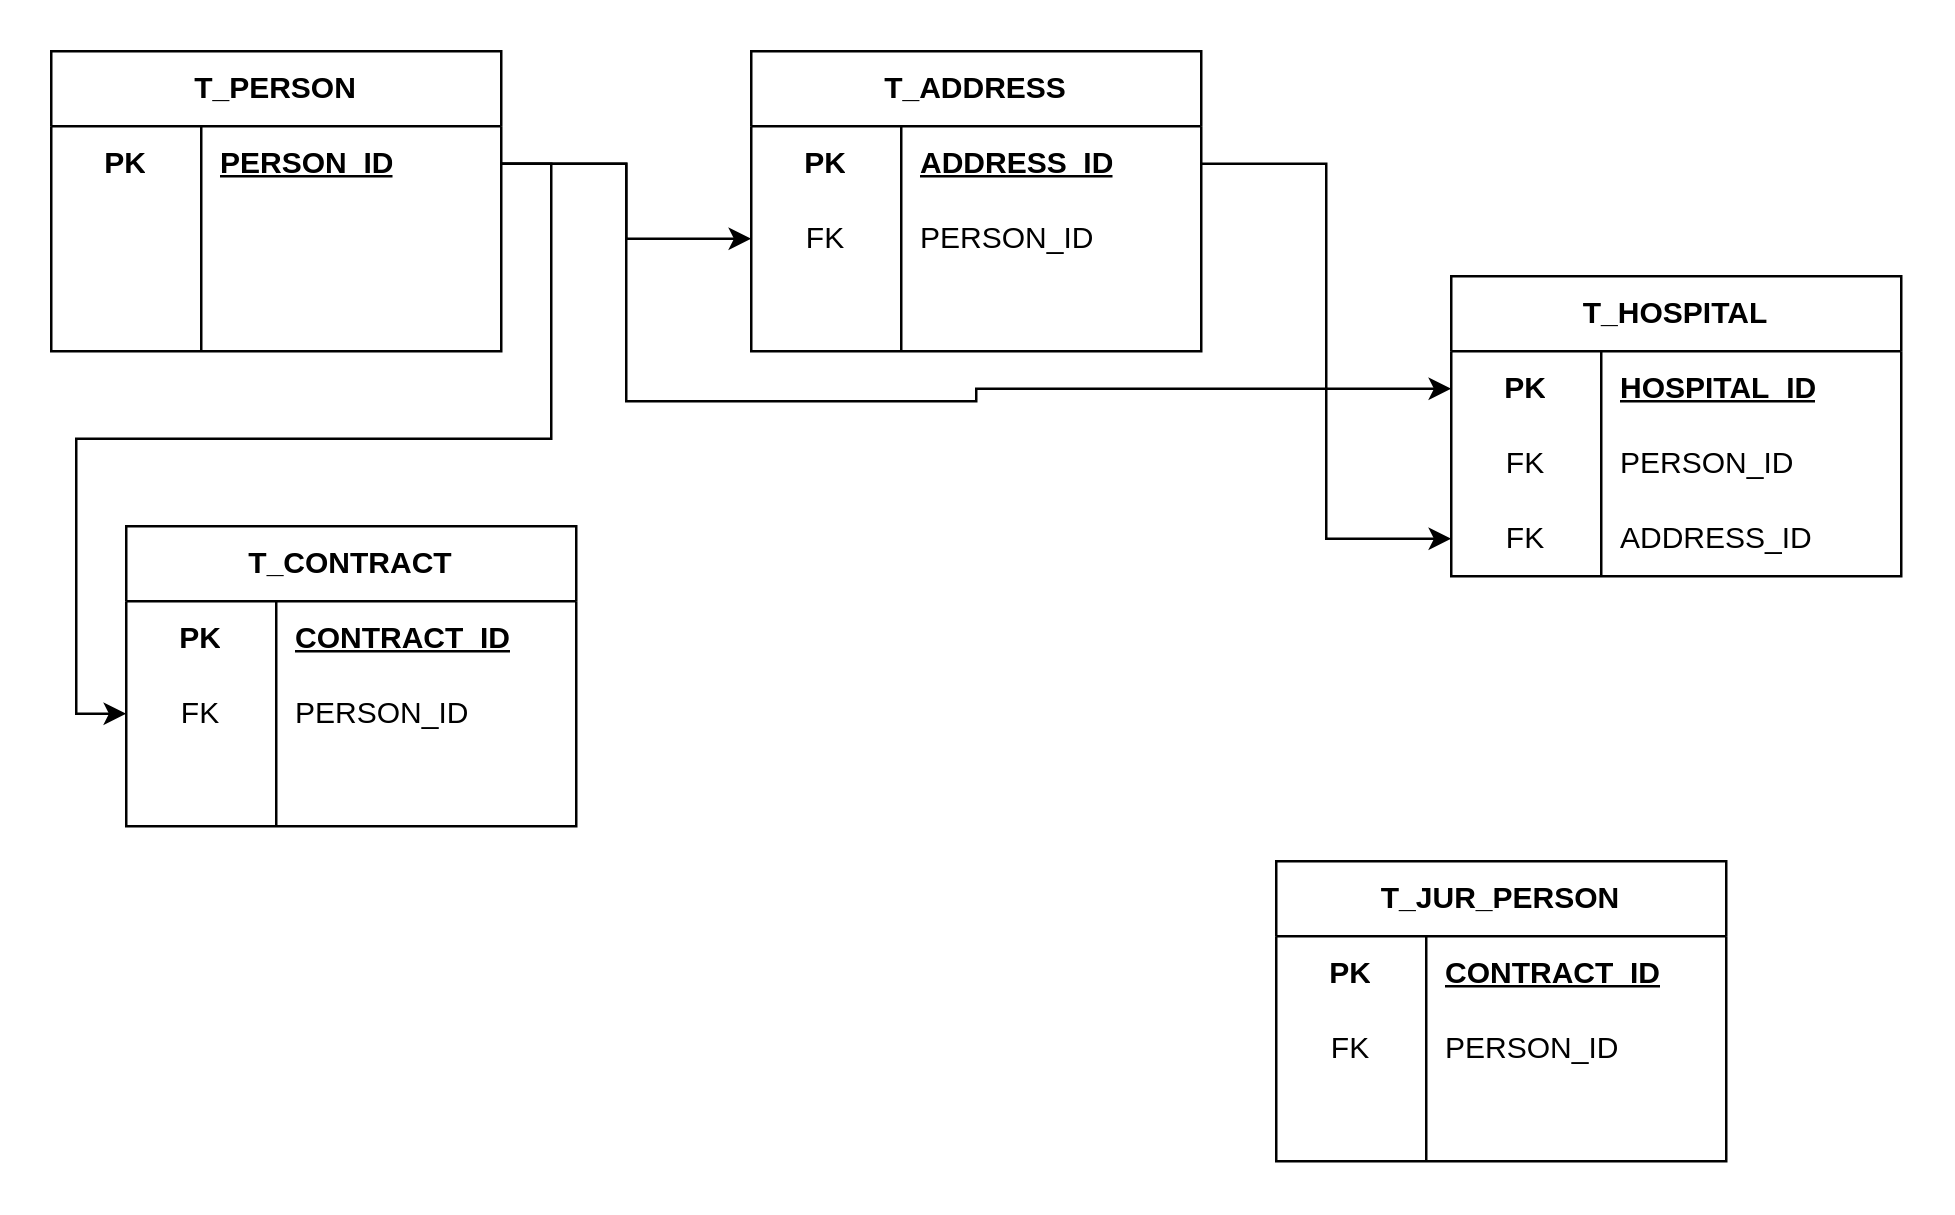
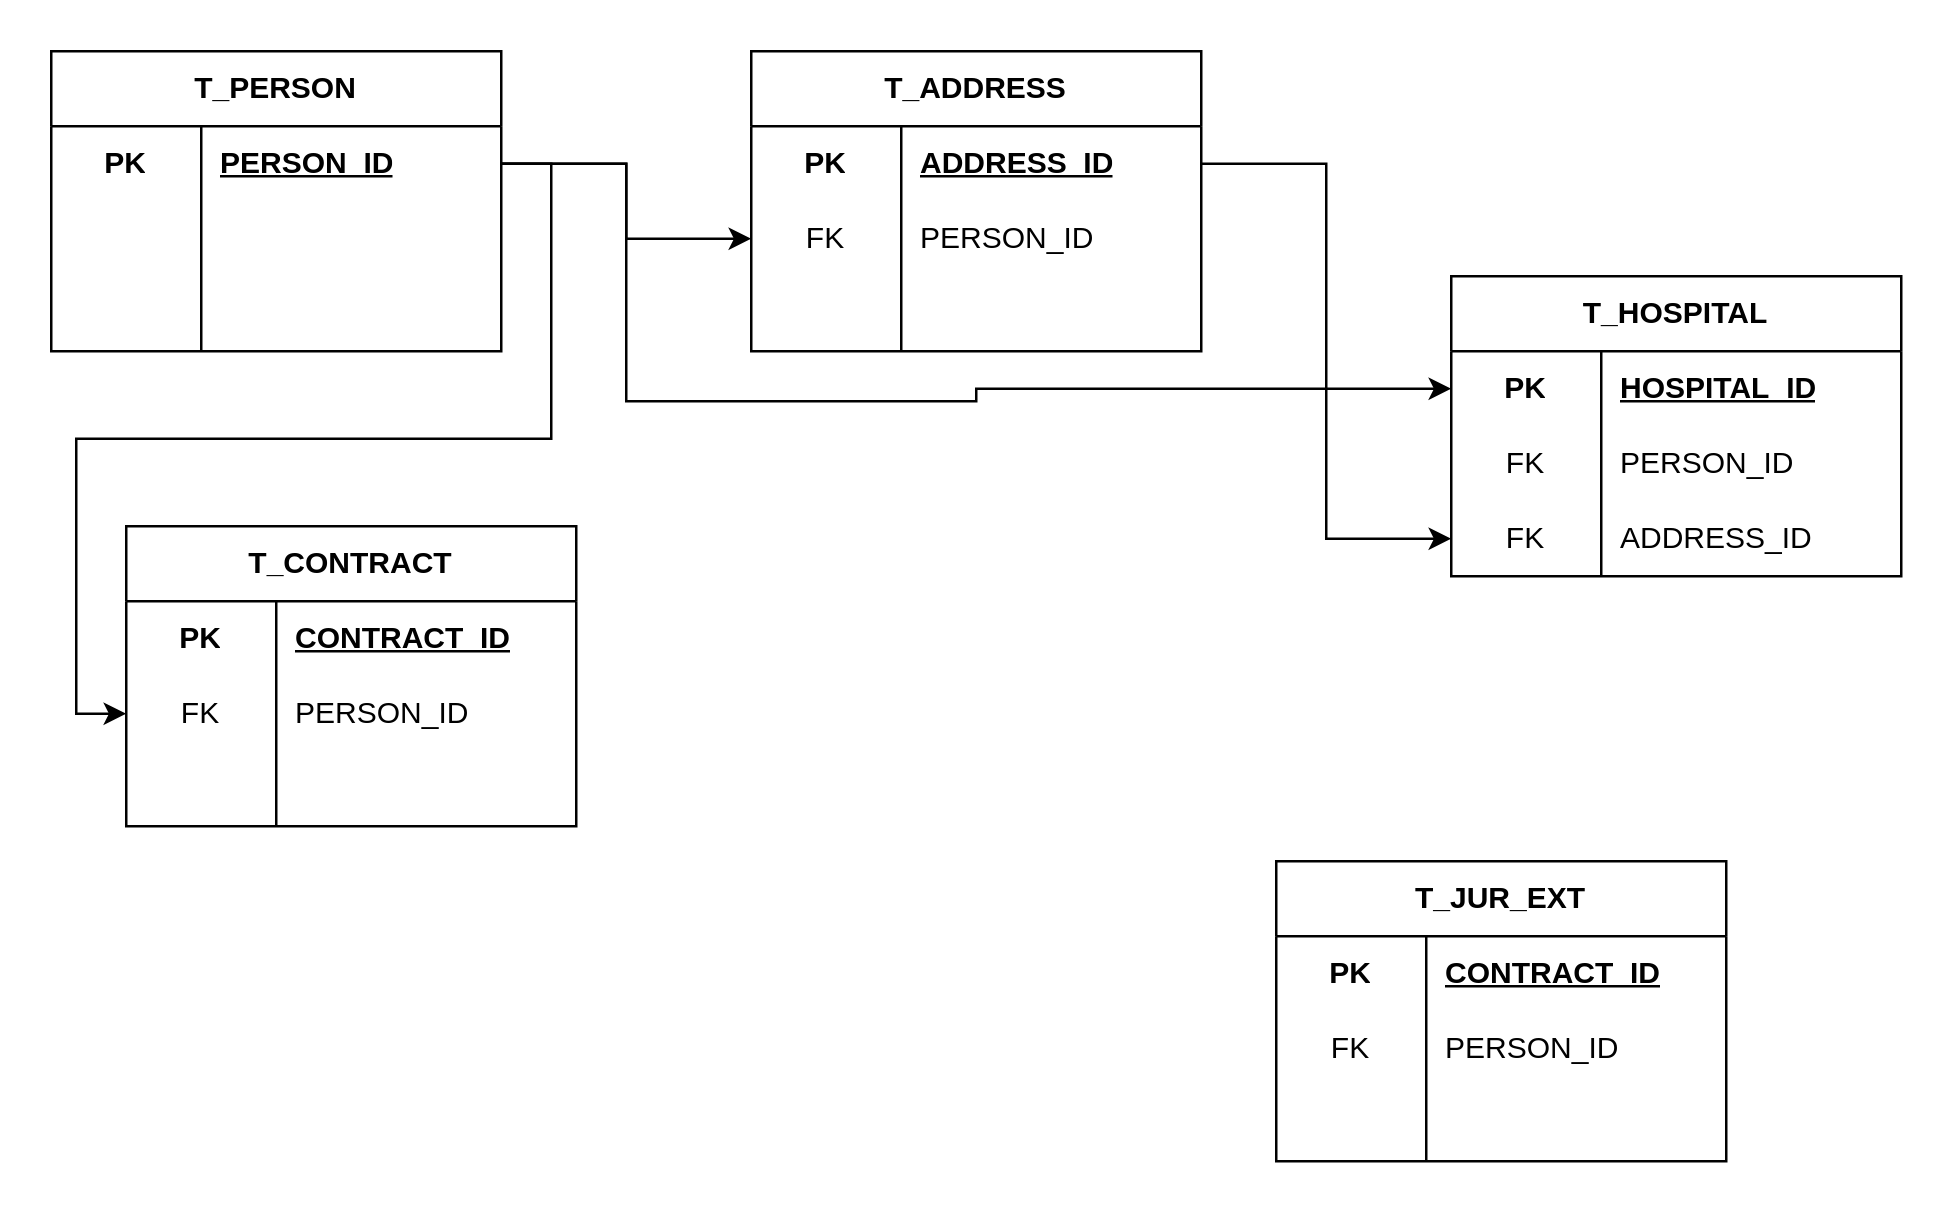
(1501, 899) -> (1501, 899)
